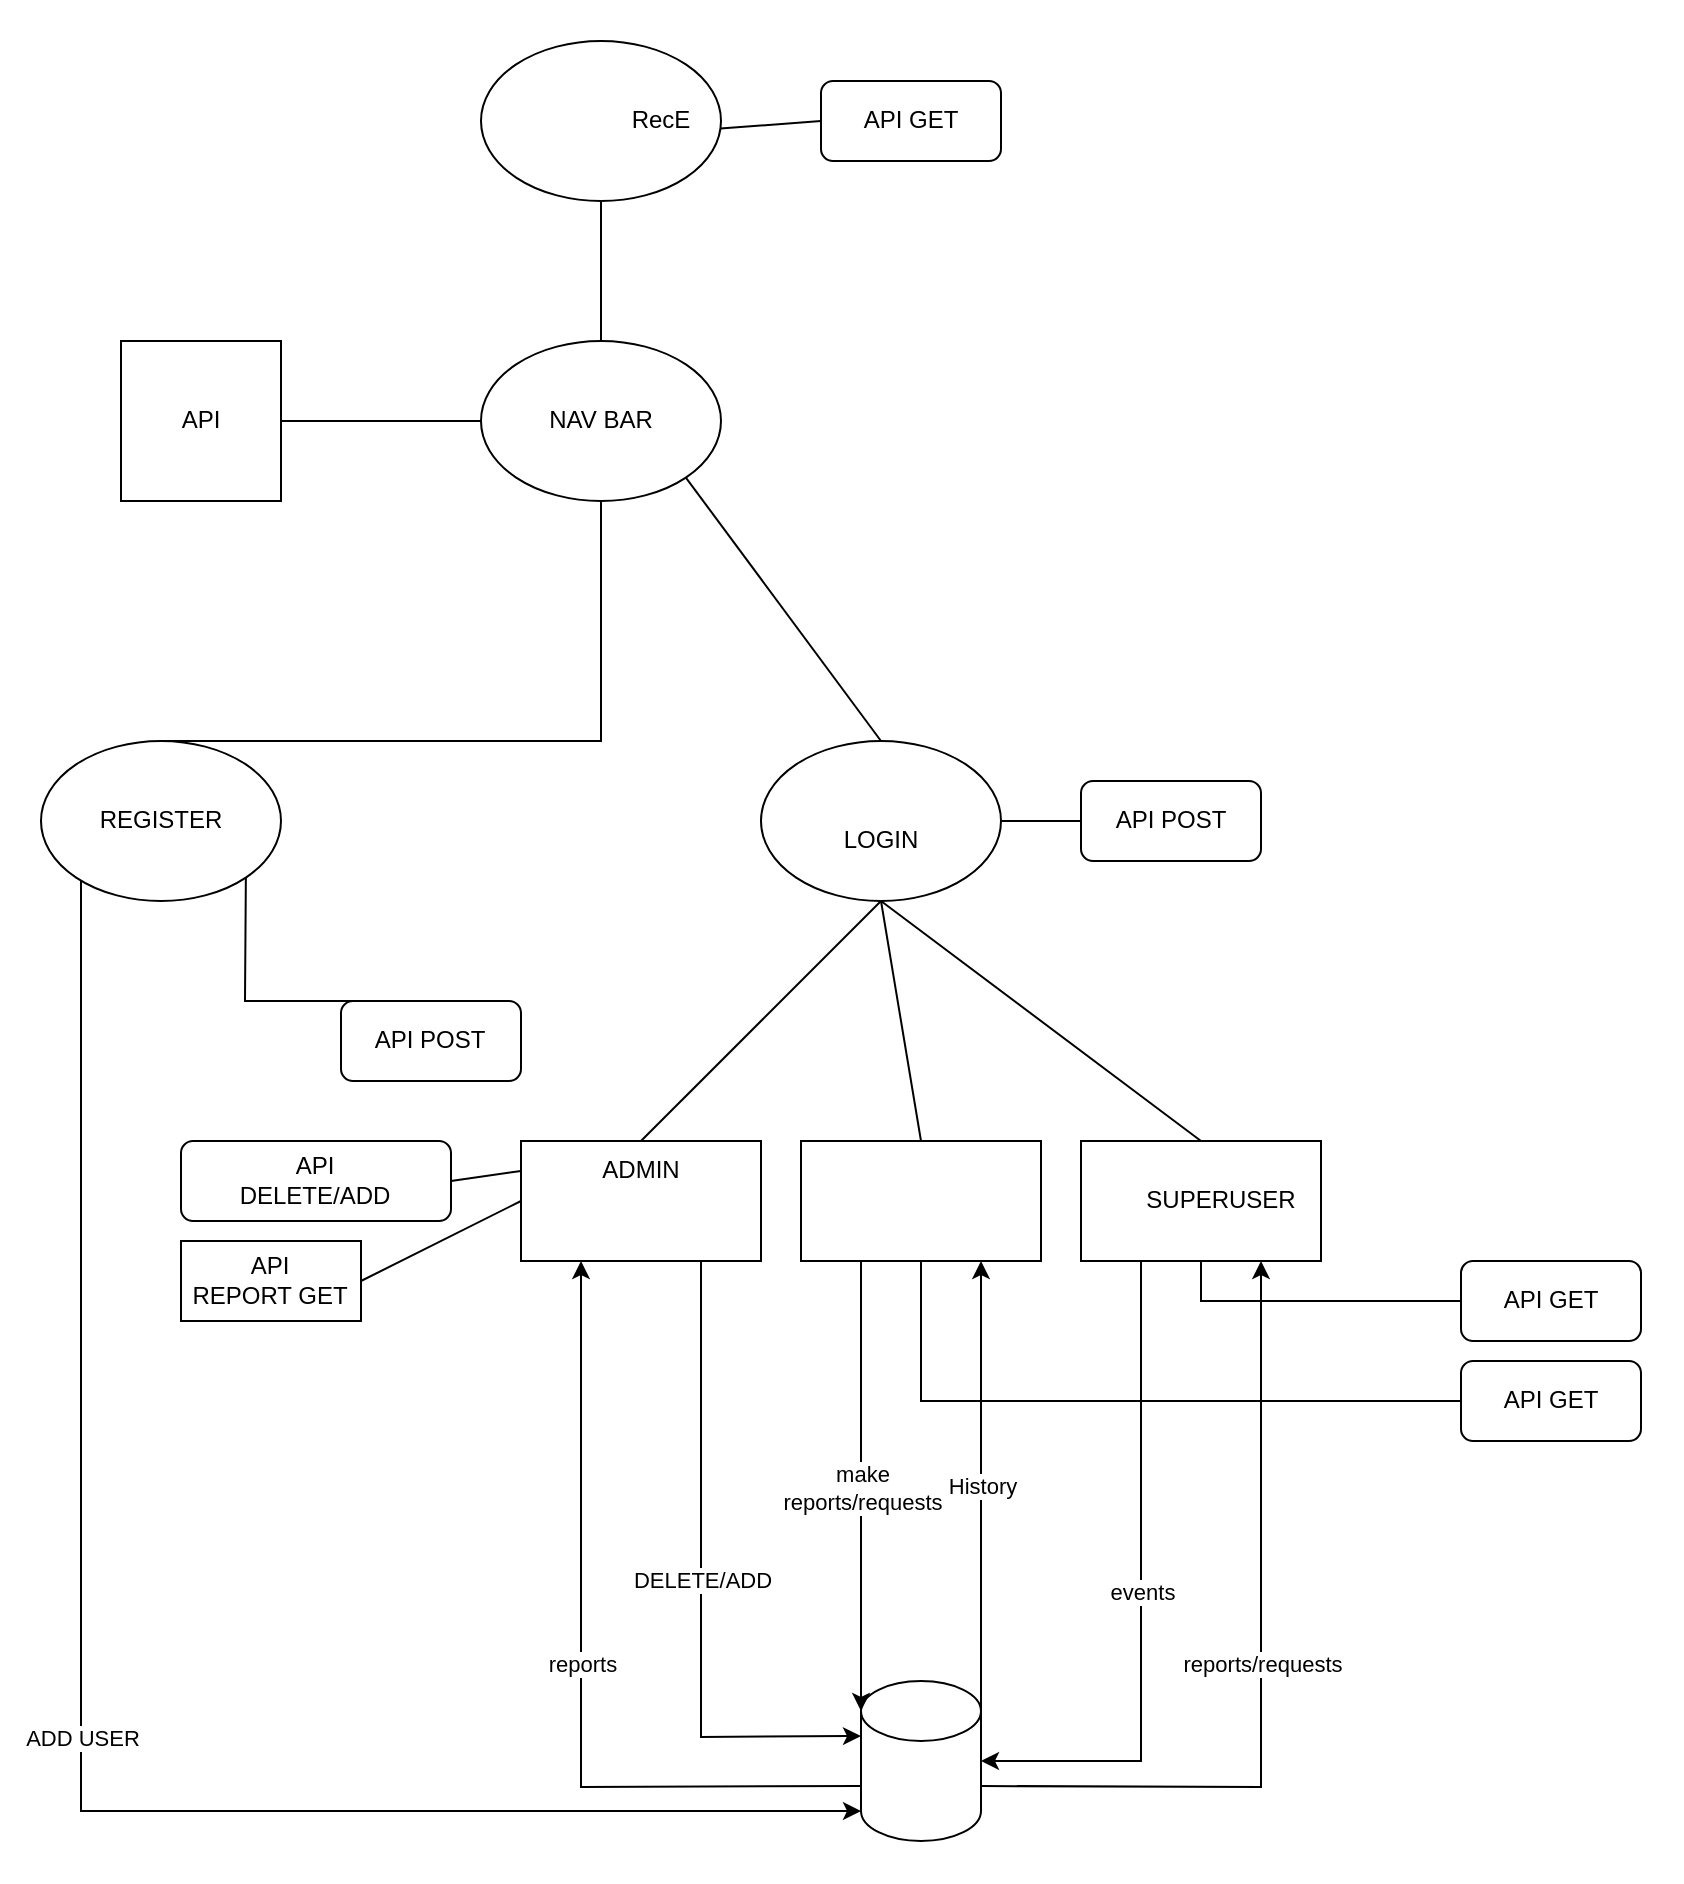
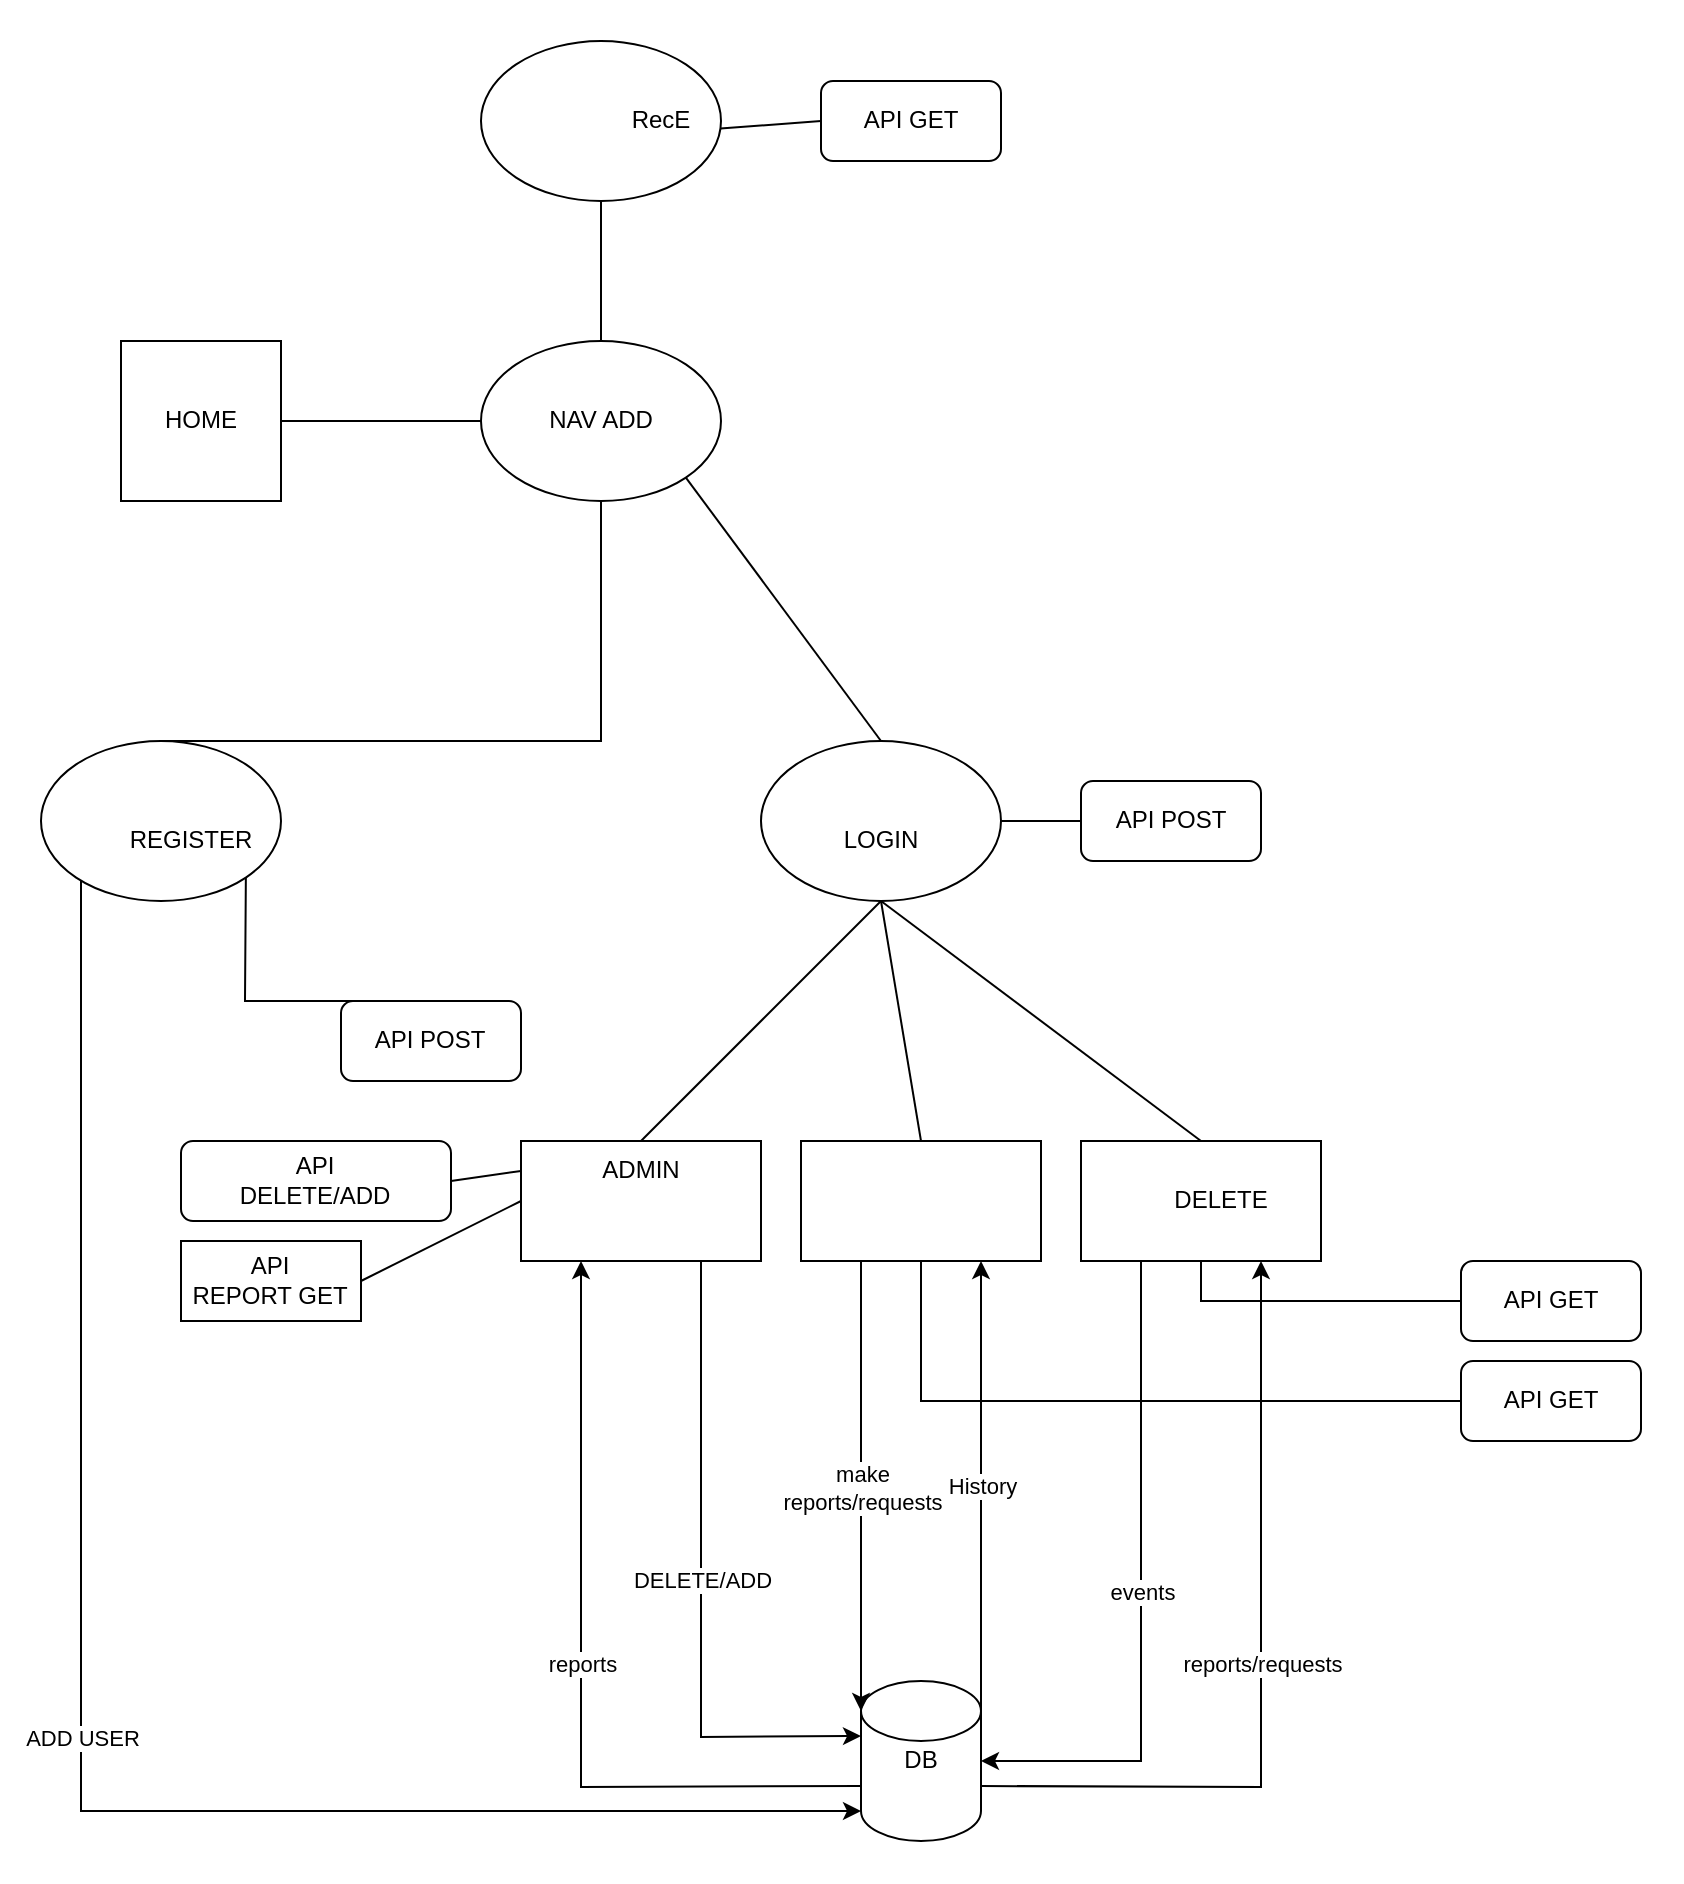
(202, 421) -> (202, 421)
(602, 421) -> (602, 421)
(161, 821) -> (191, 841)
(1222, 1201) -> (1222, 1201)
none -> (921, 1761)
